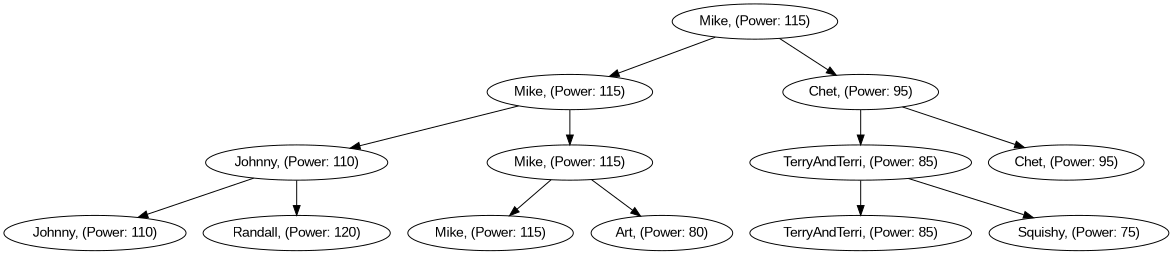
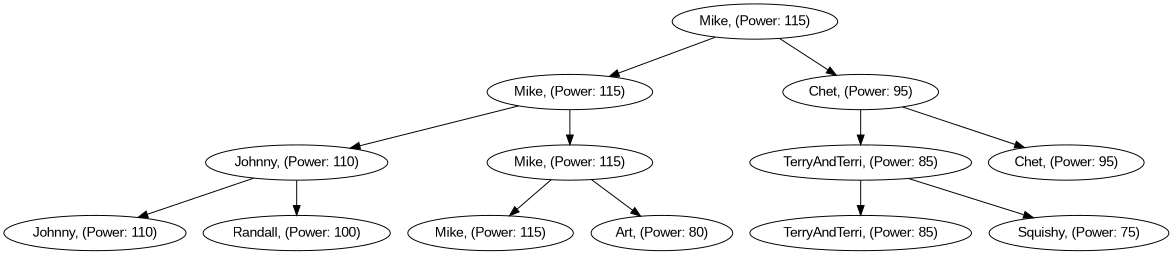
(297, 233) -> (297, 233)
